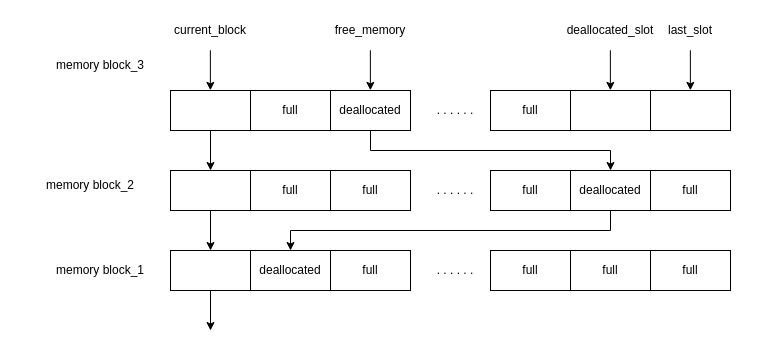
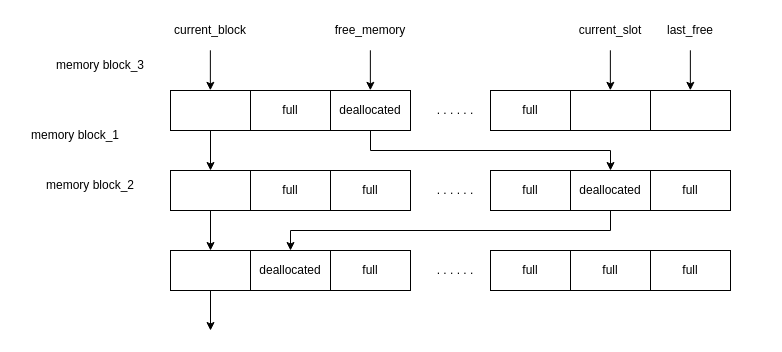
(611, 31) -> (611, 31)
(691, 31) -> (691, 31)
(101, 271) -> (76, 136)
